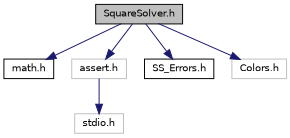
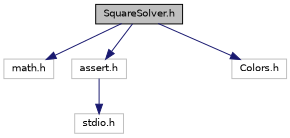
(29, 69) -> (29, 69)
(179, 69) -> none
